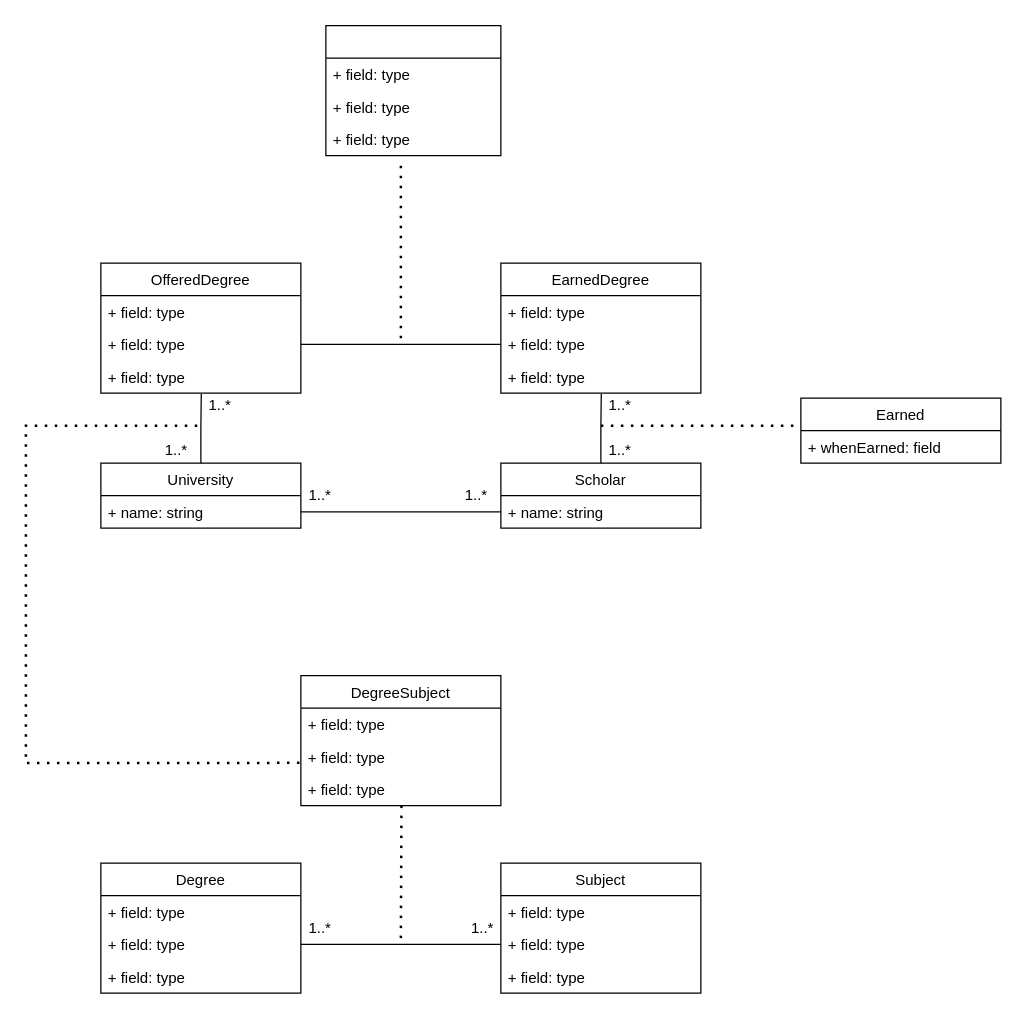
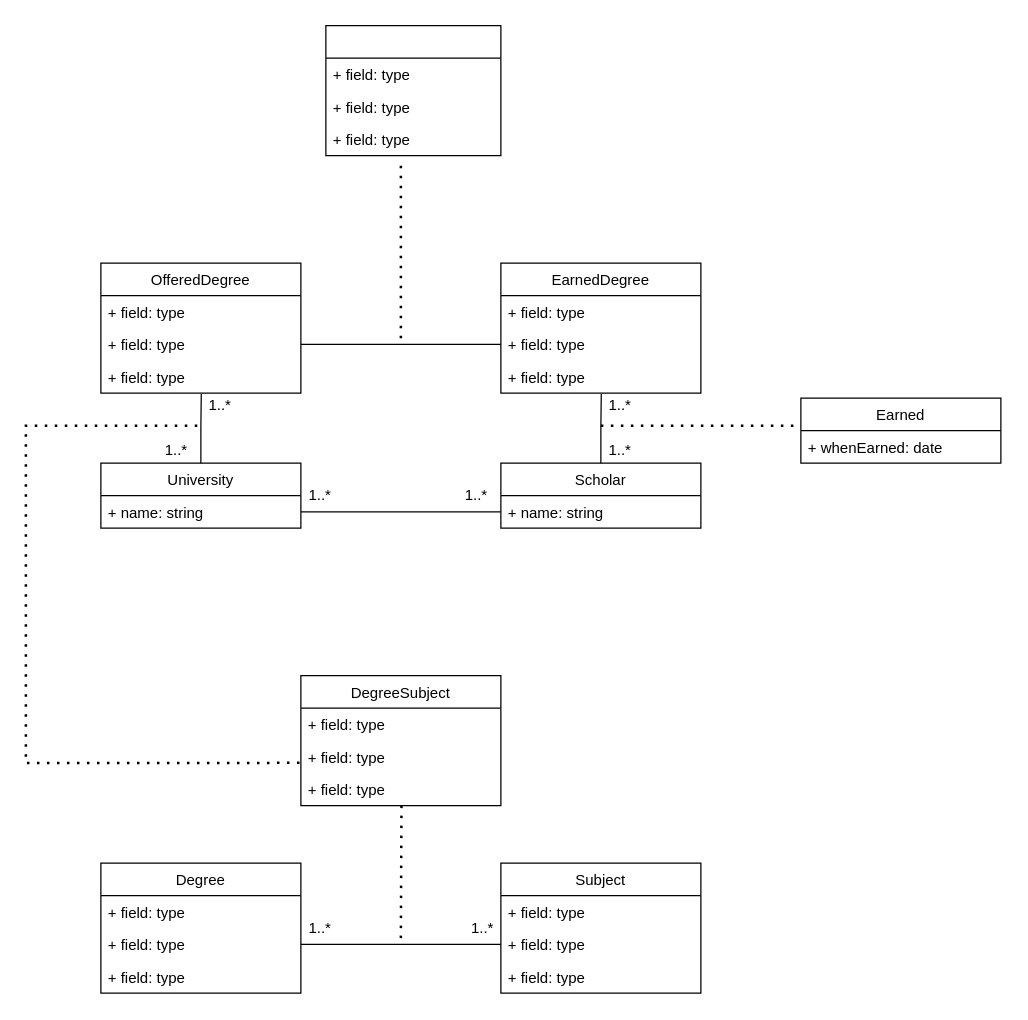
(878, 448) -> (877, 448)
